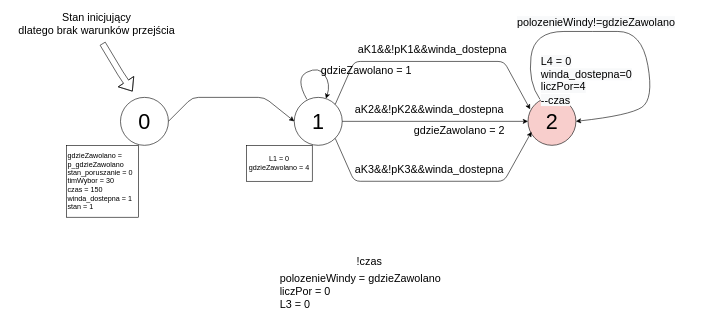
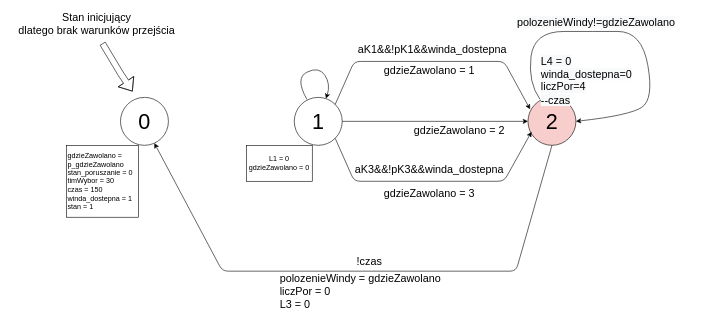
(366, 71) -> (429, 71)
(241, 98) -> none
(429, 110) -> none
(279, 164) -> (279, 164)
none -> (429, 194)
none -> (190, 210)
